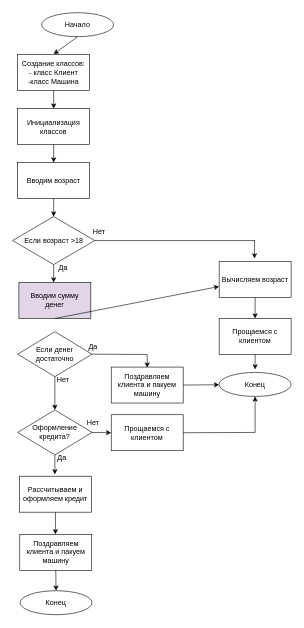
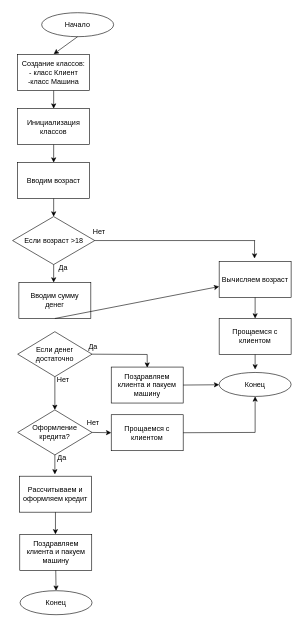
(55, 300) -> (55, 300)
